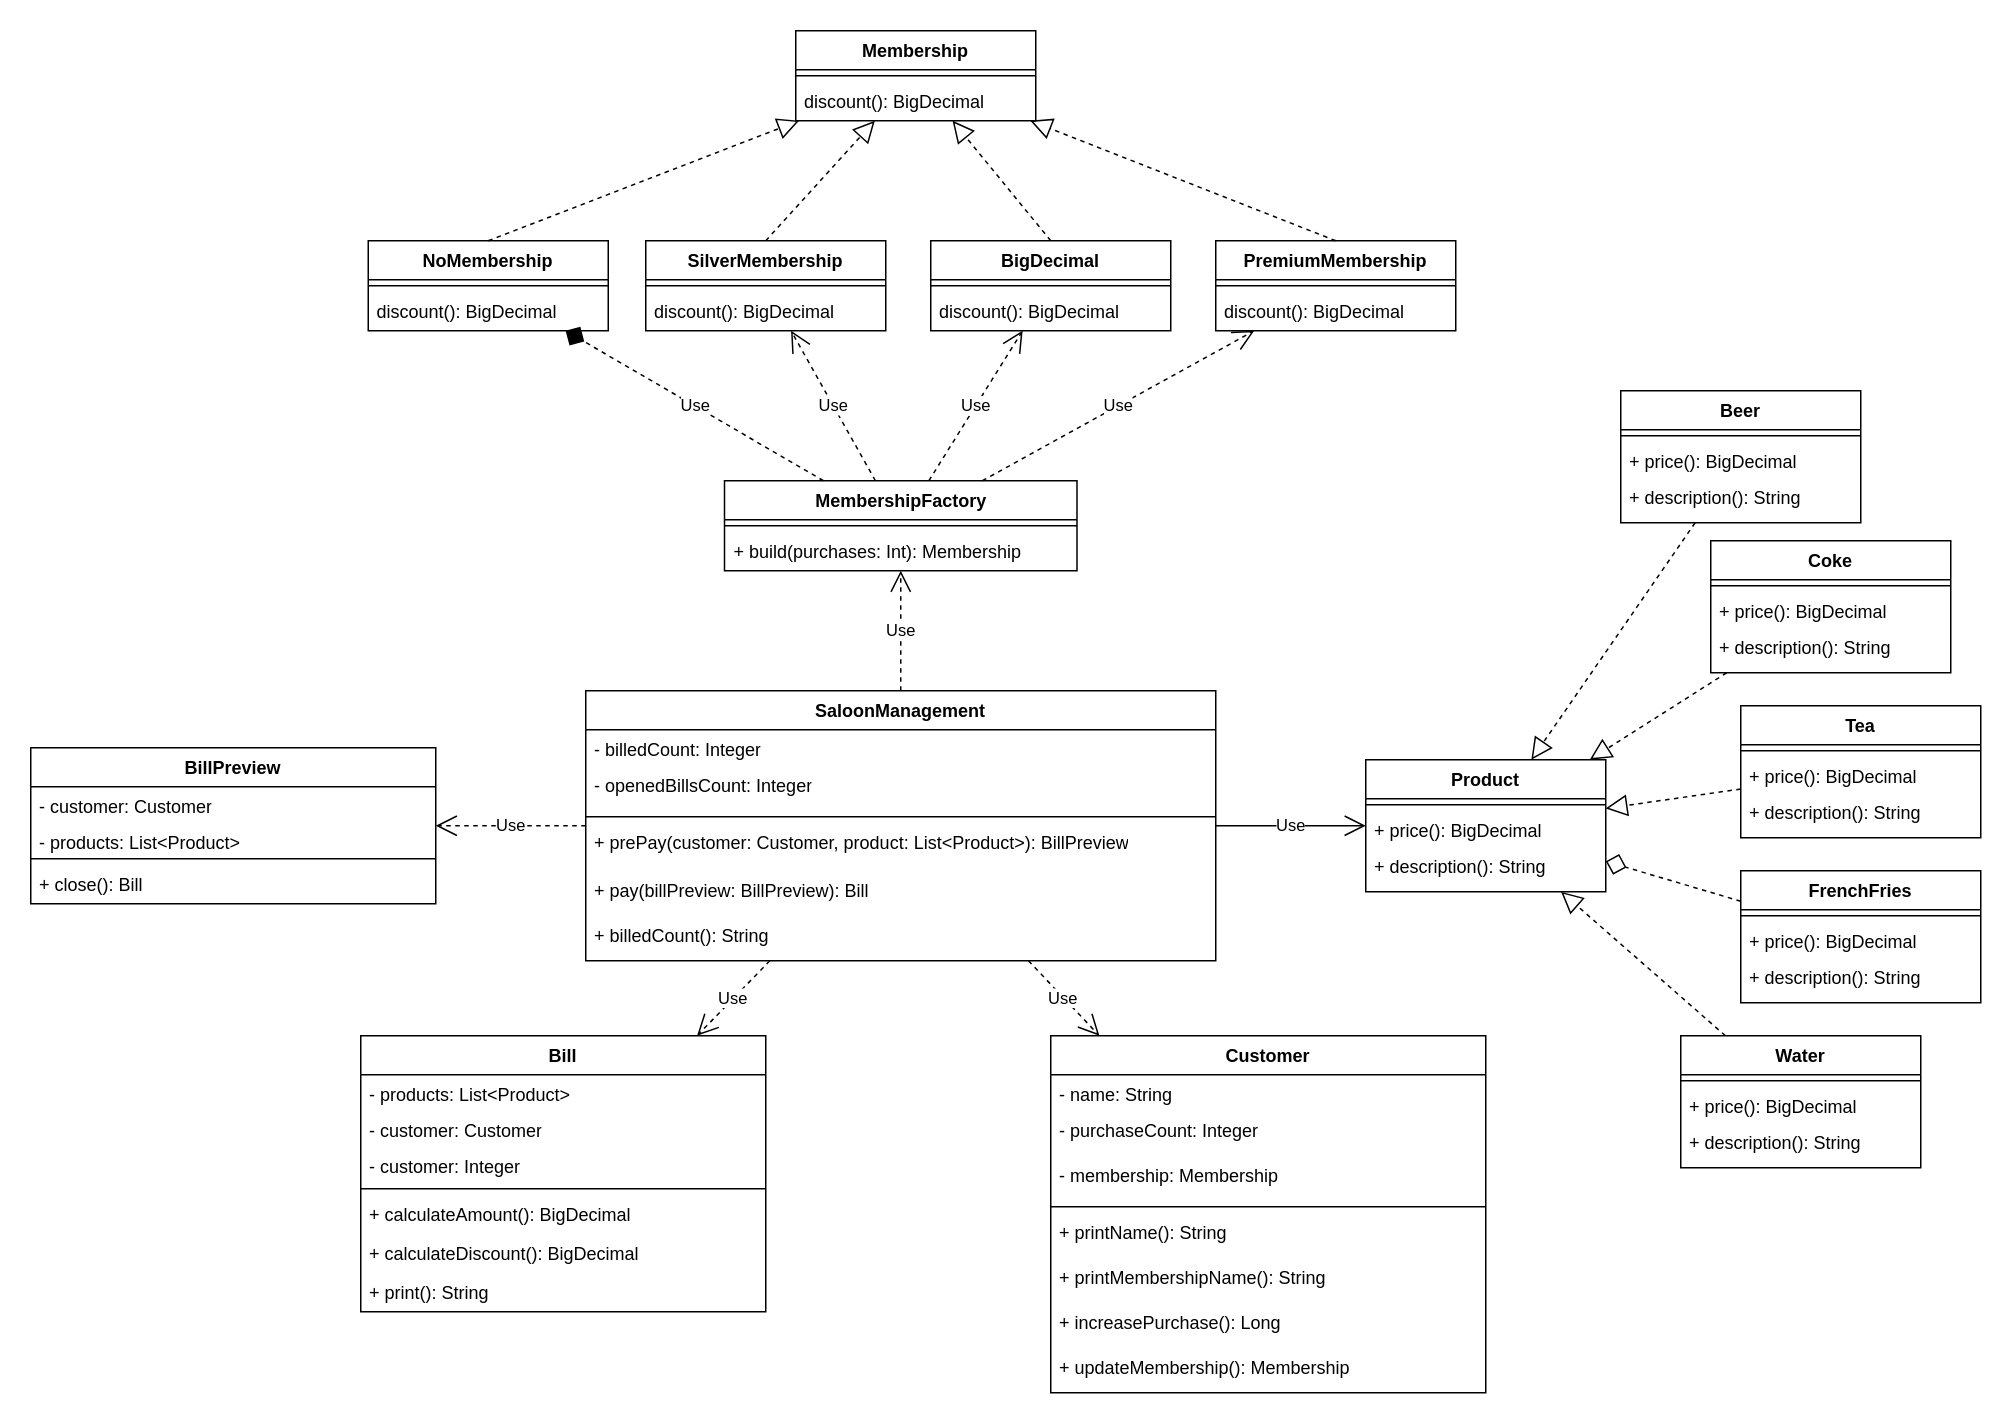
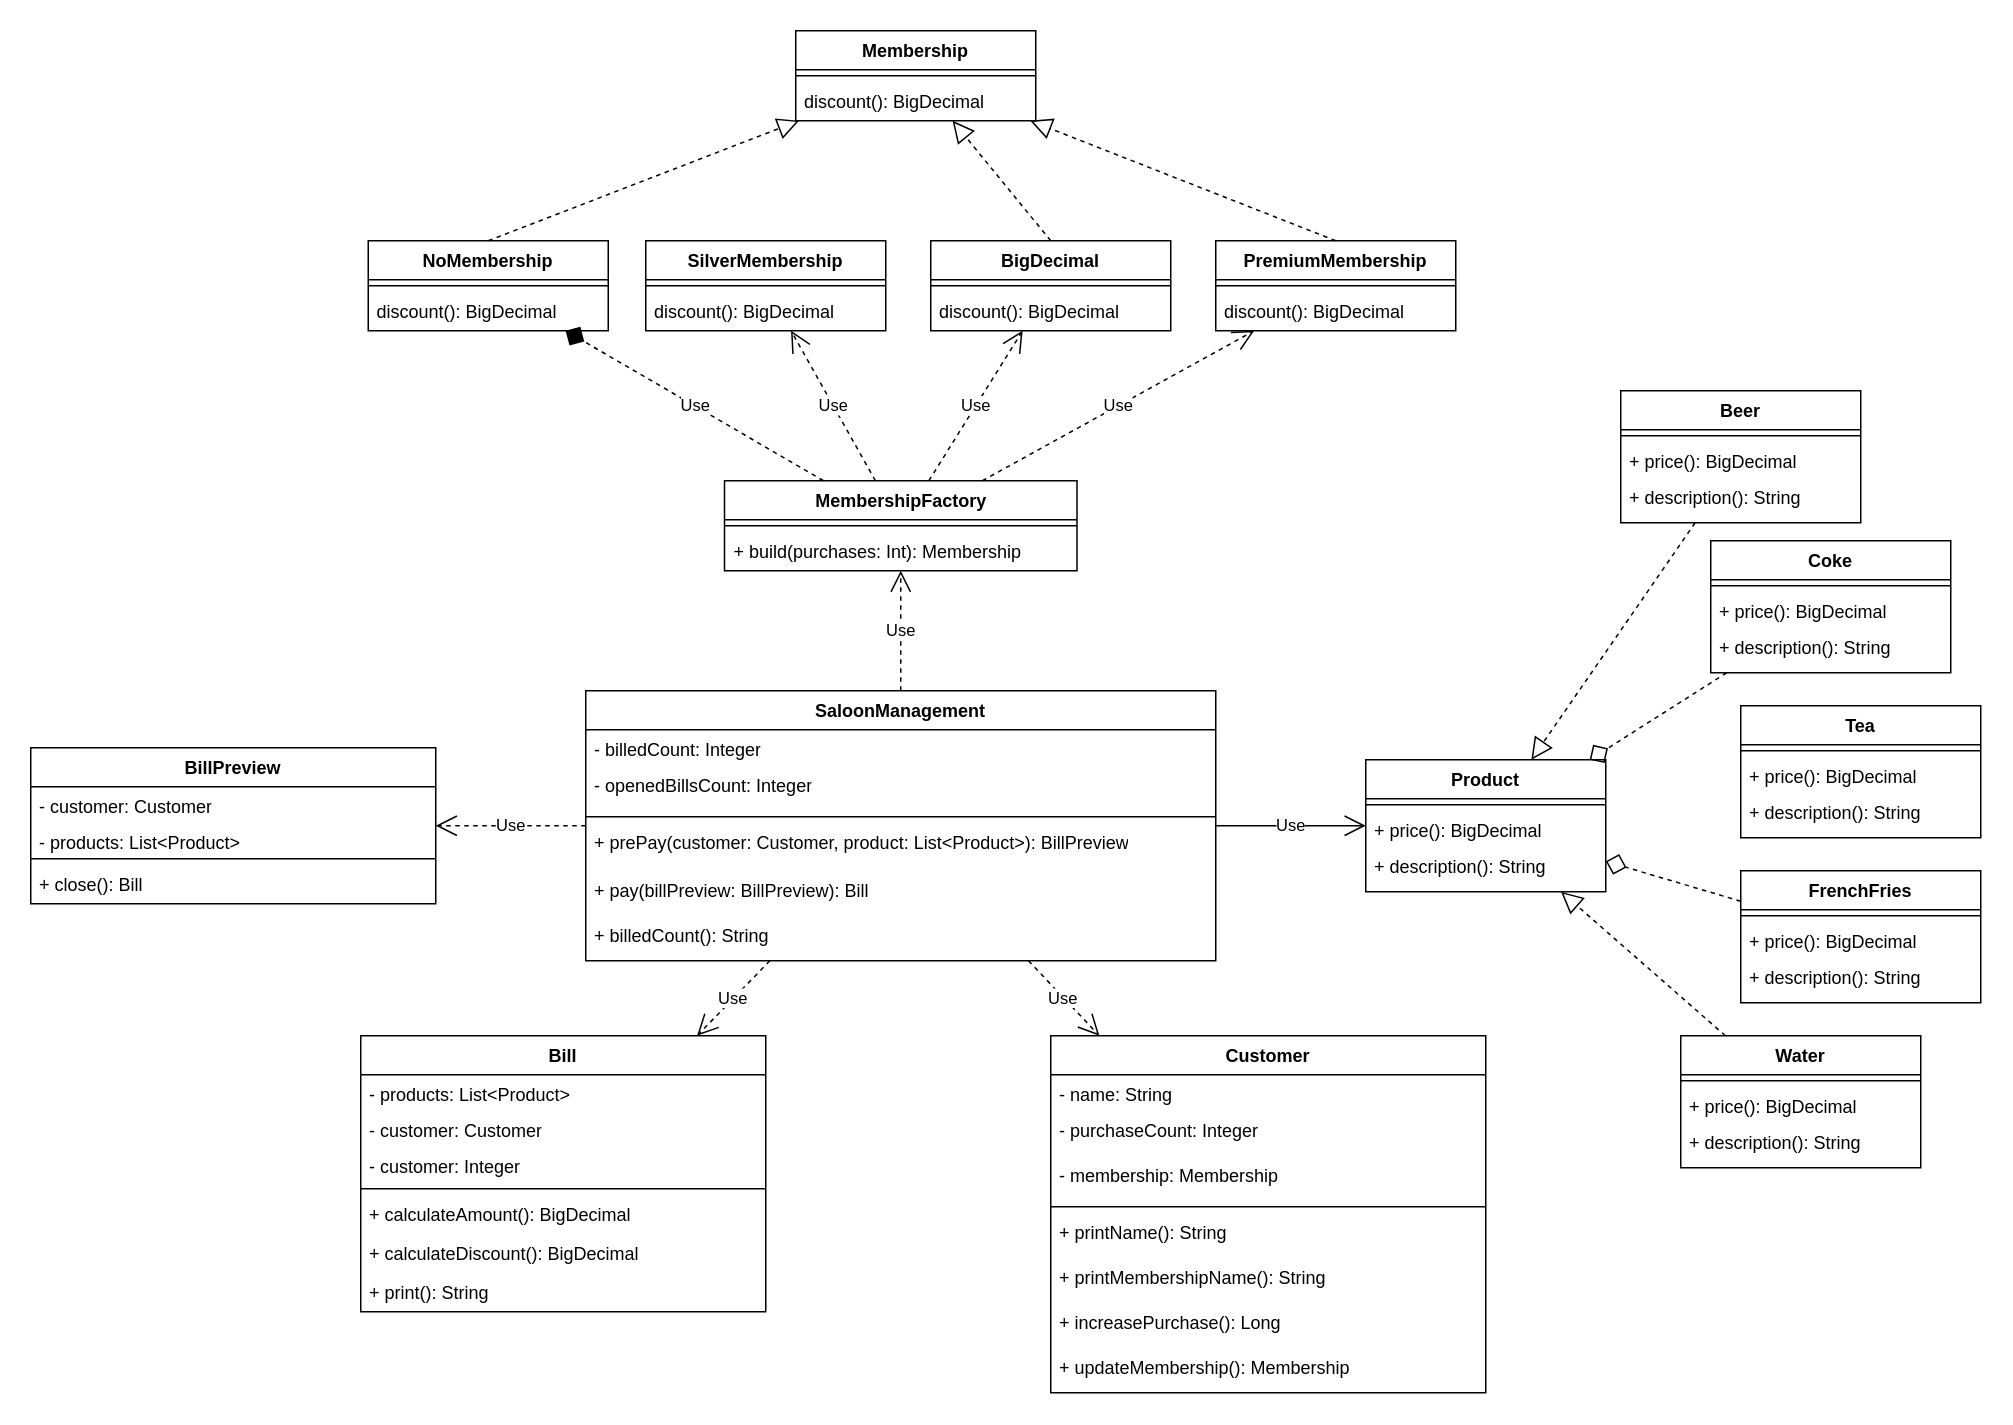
(813, 189) -> none
(1609, 747) -> (1609, 748)
(1682, 797) -> none
